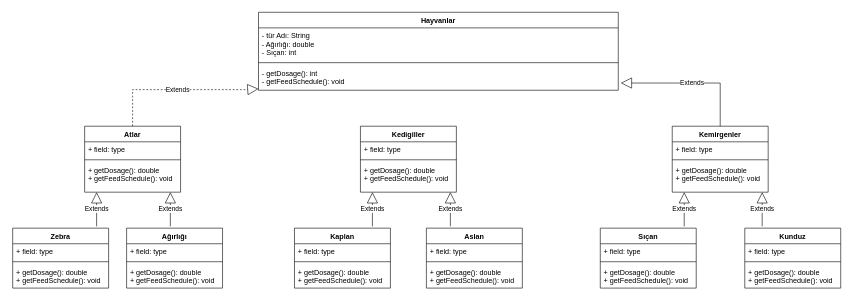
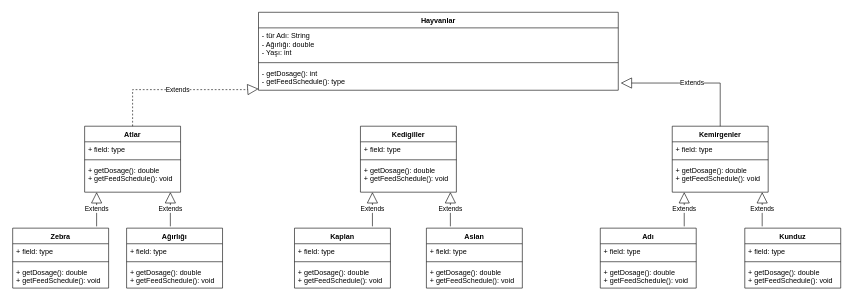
(291, 36) -> (291, 36)
(294, 73) -> (294, 73)
(648, 236) -> (648, 236)
